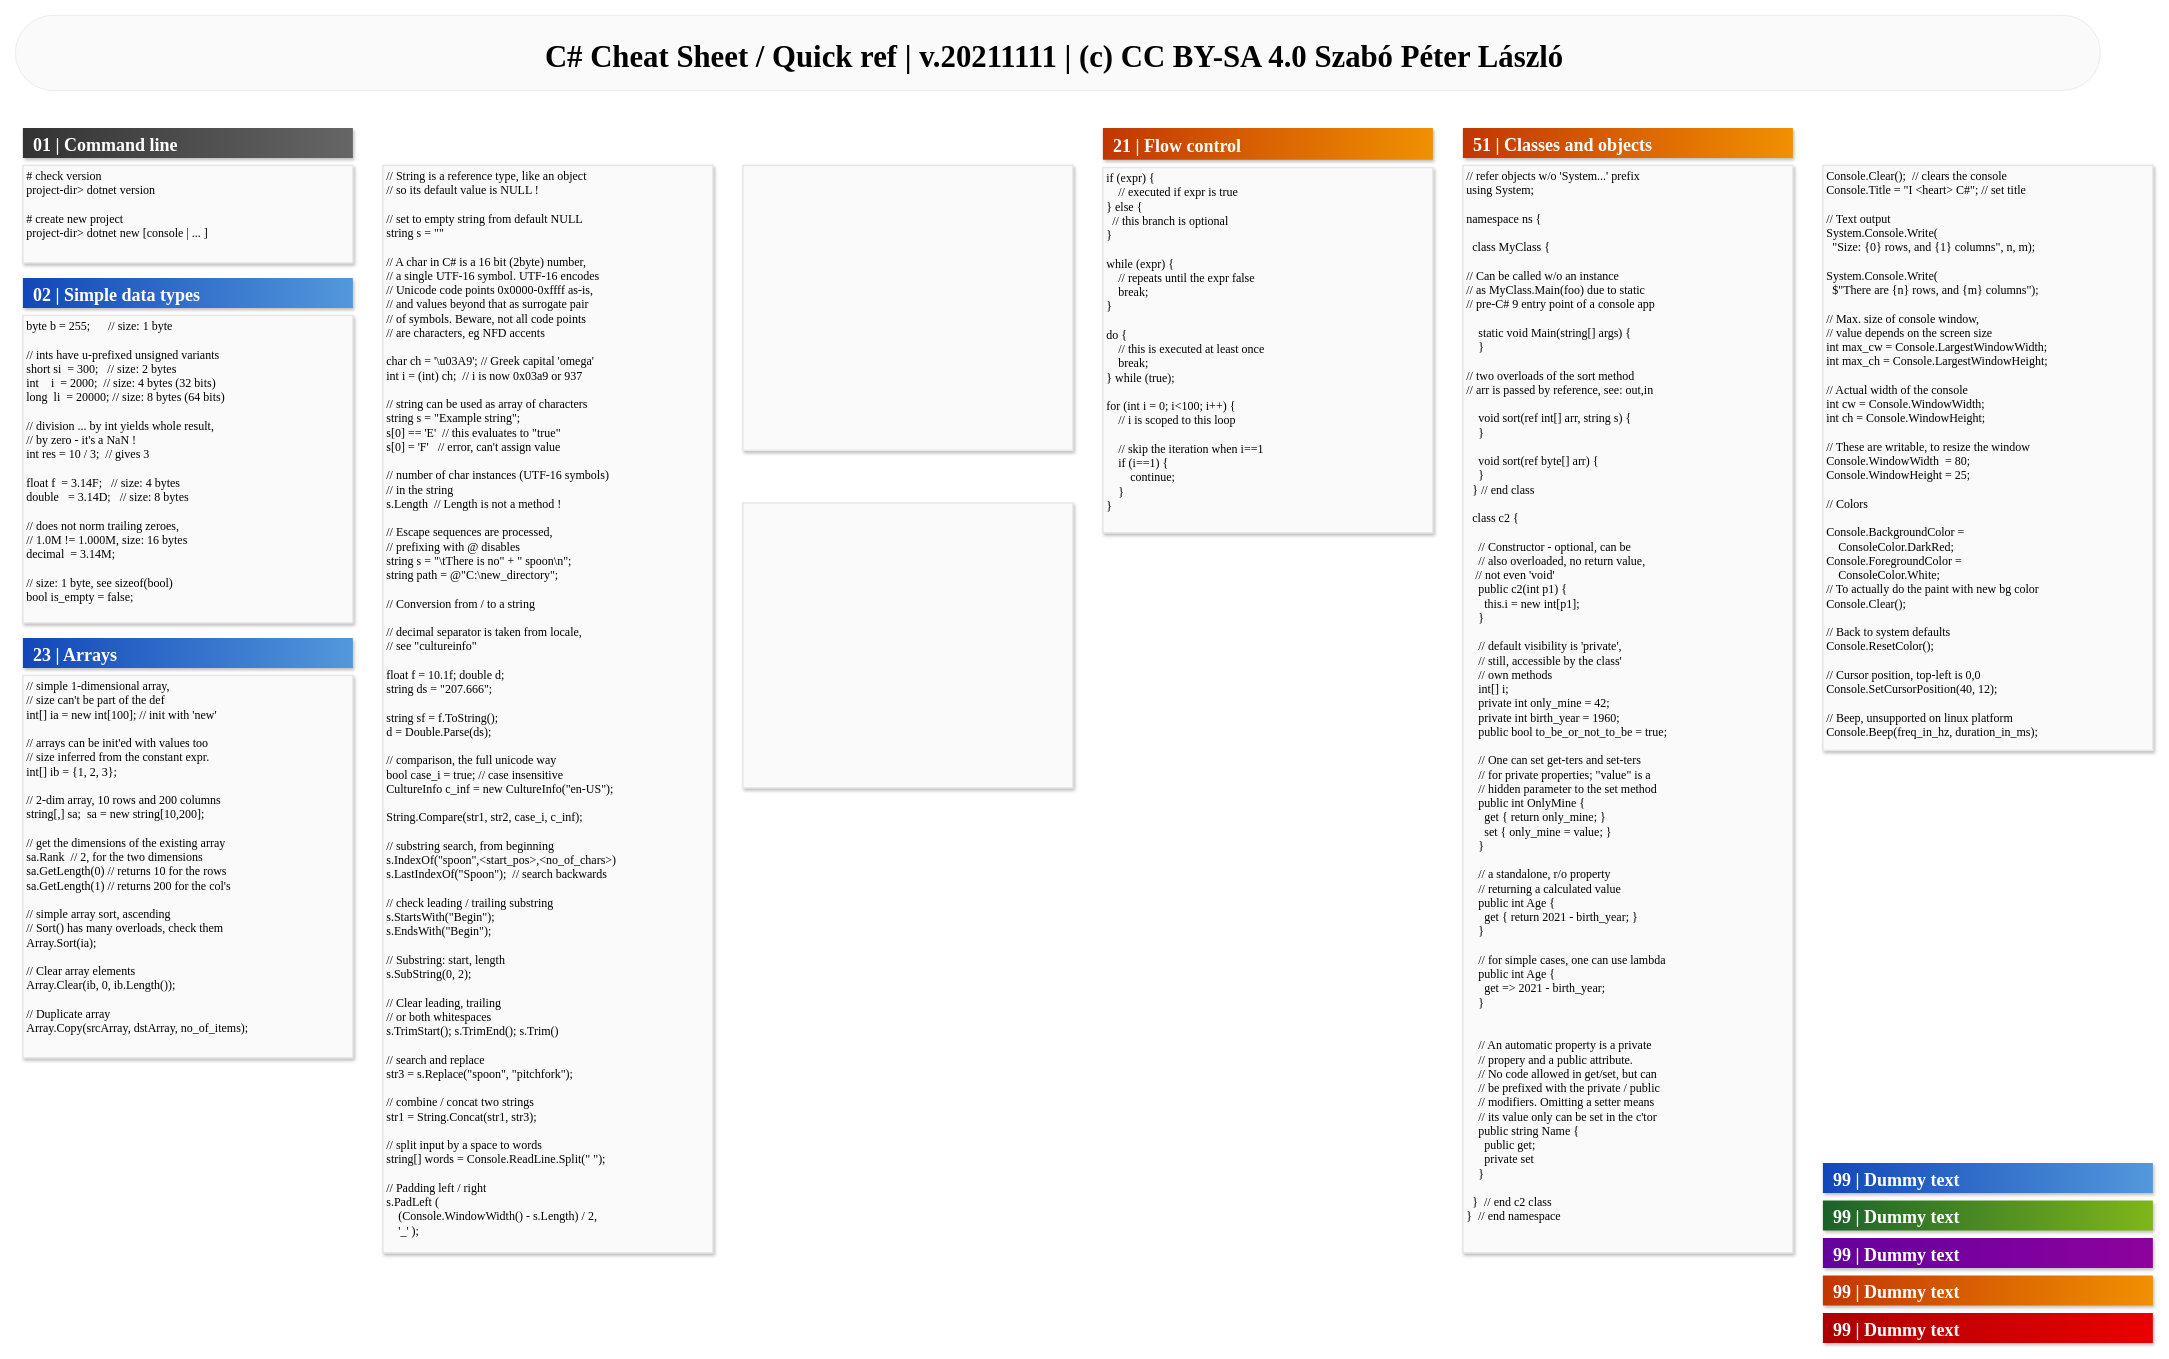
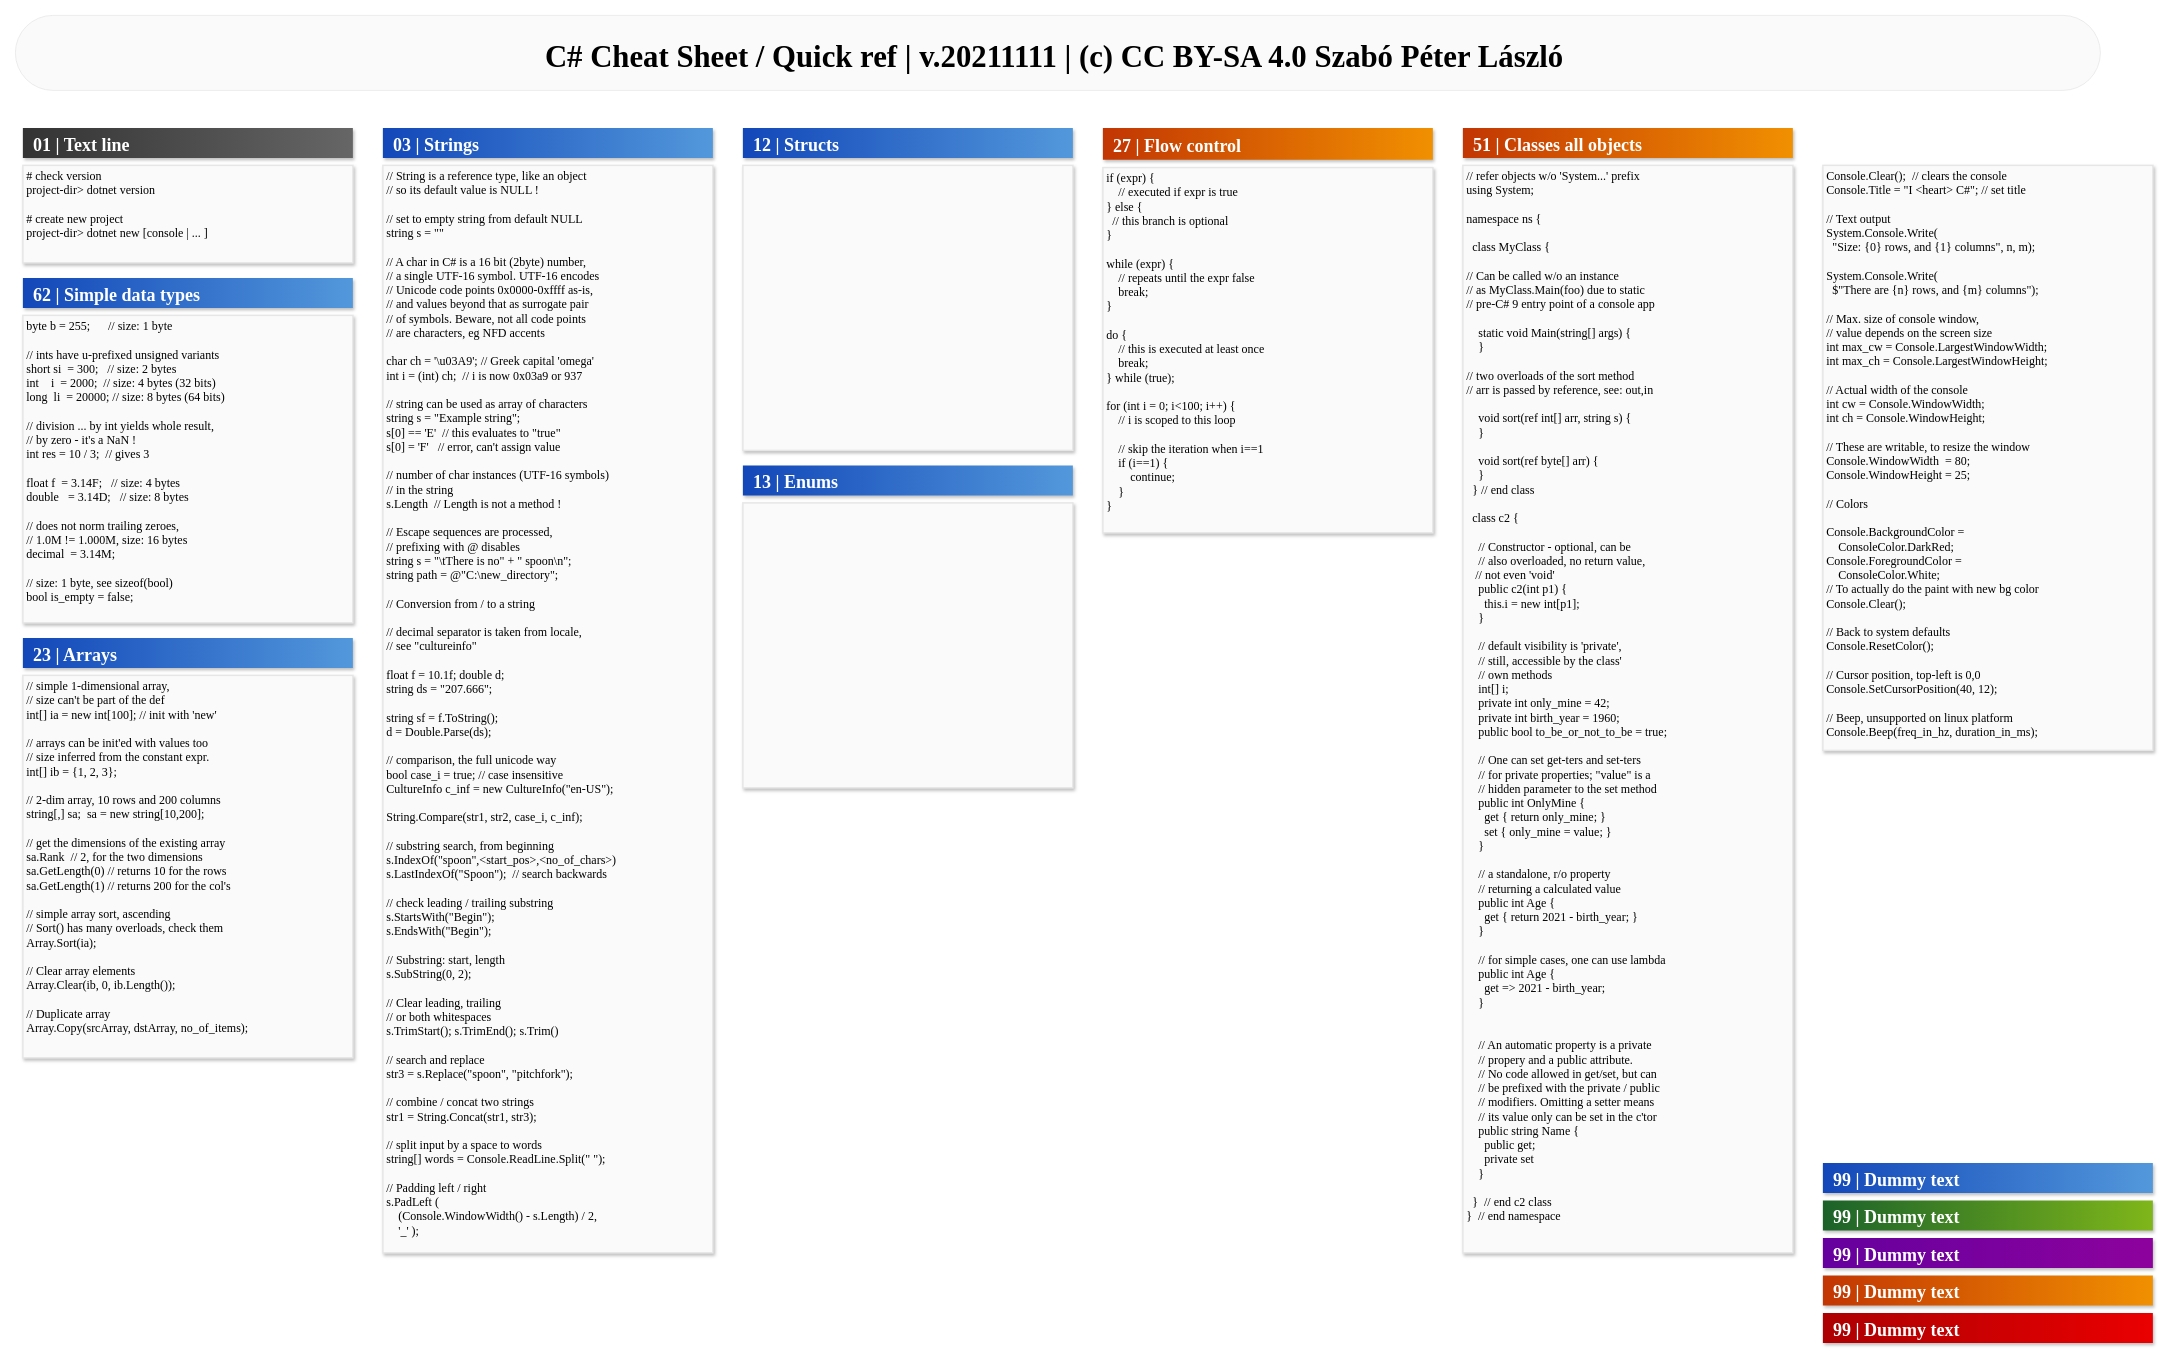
none -> (548, 143)
none -> (908, 143)
(96, 145) -> (81, 145)
(1571, 145) -> (1566, 145)
(1176, 146) -> (1176, 146)
(119, 295) -> (119, 295)
none -> (908, 480)
